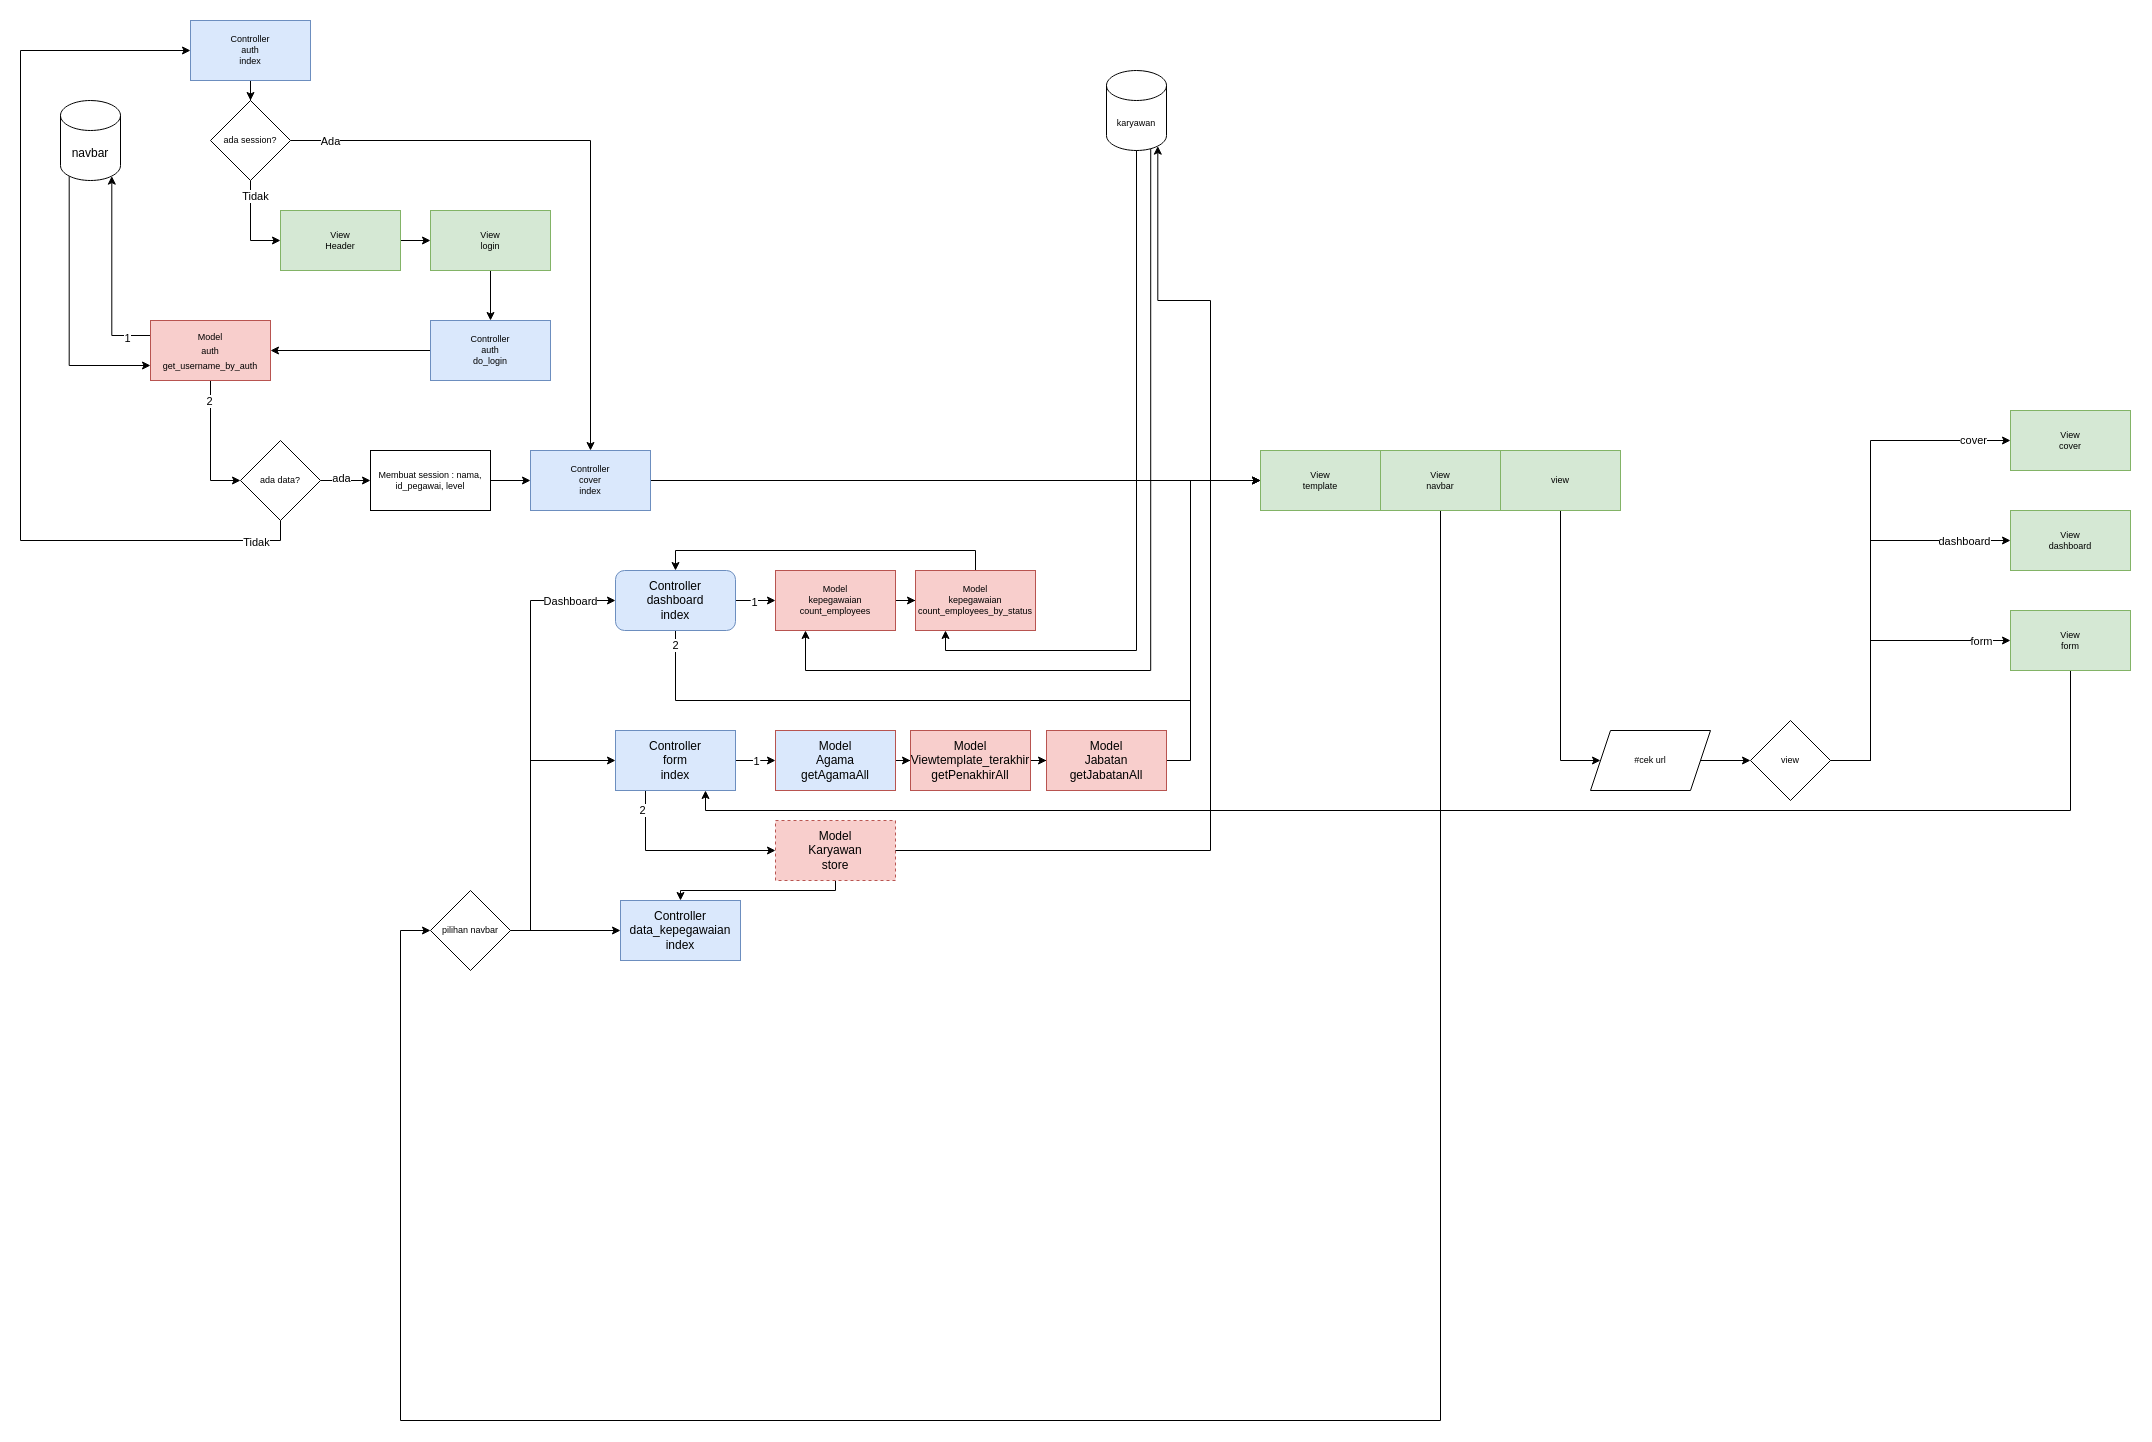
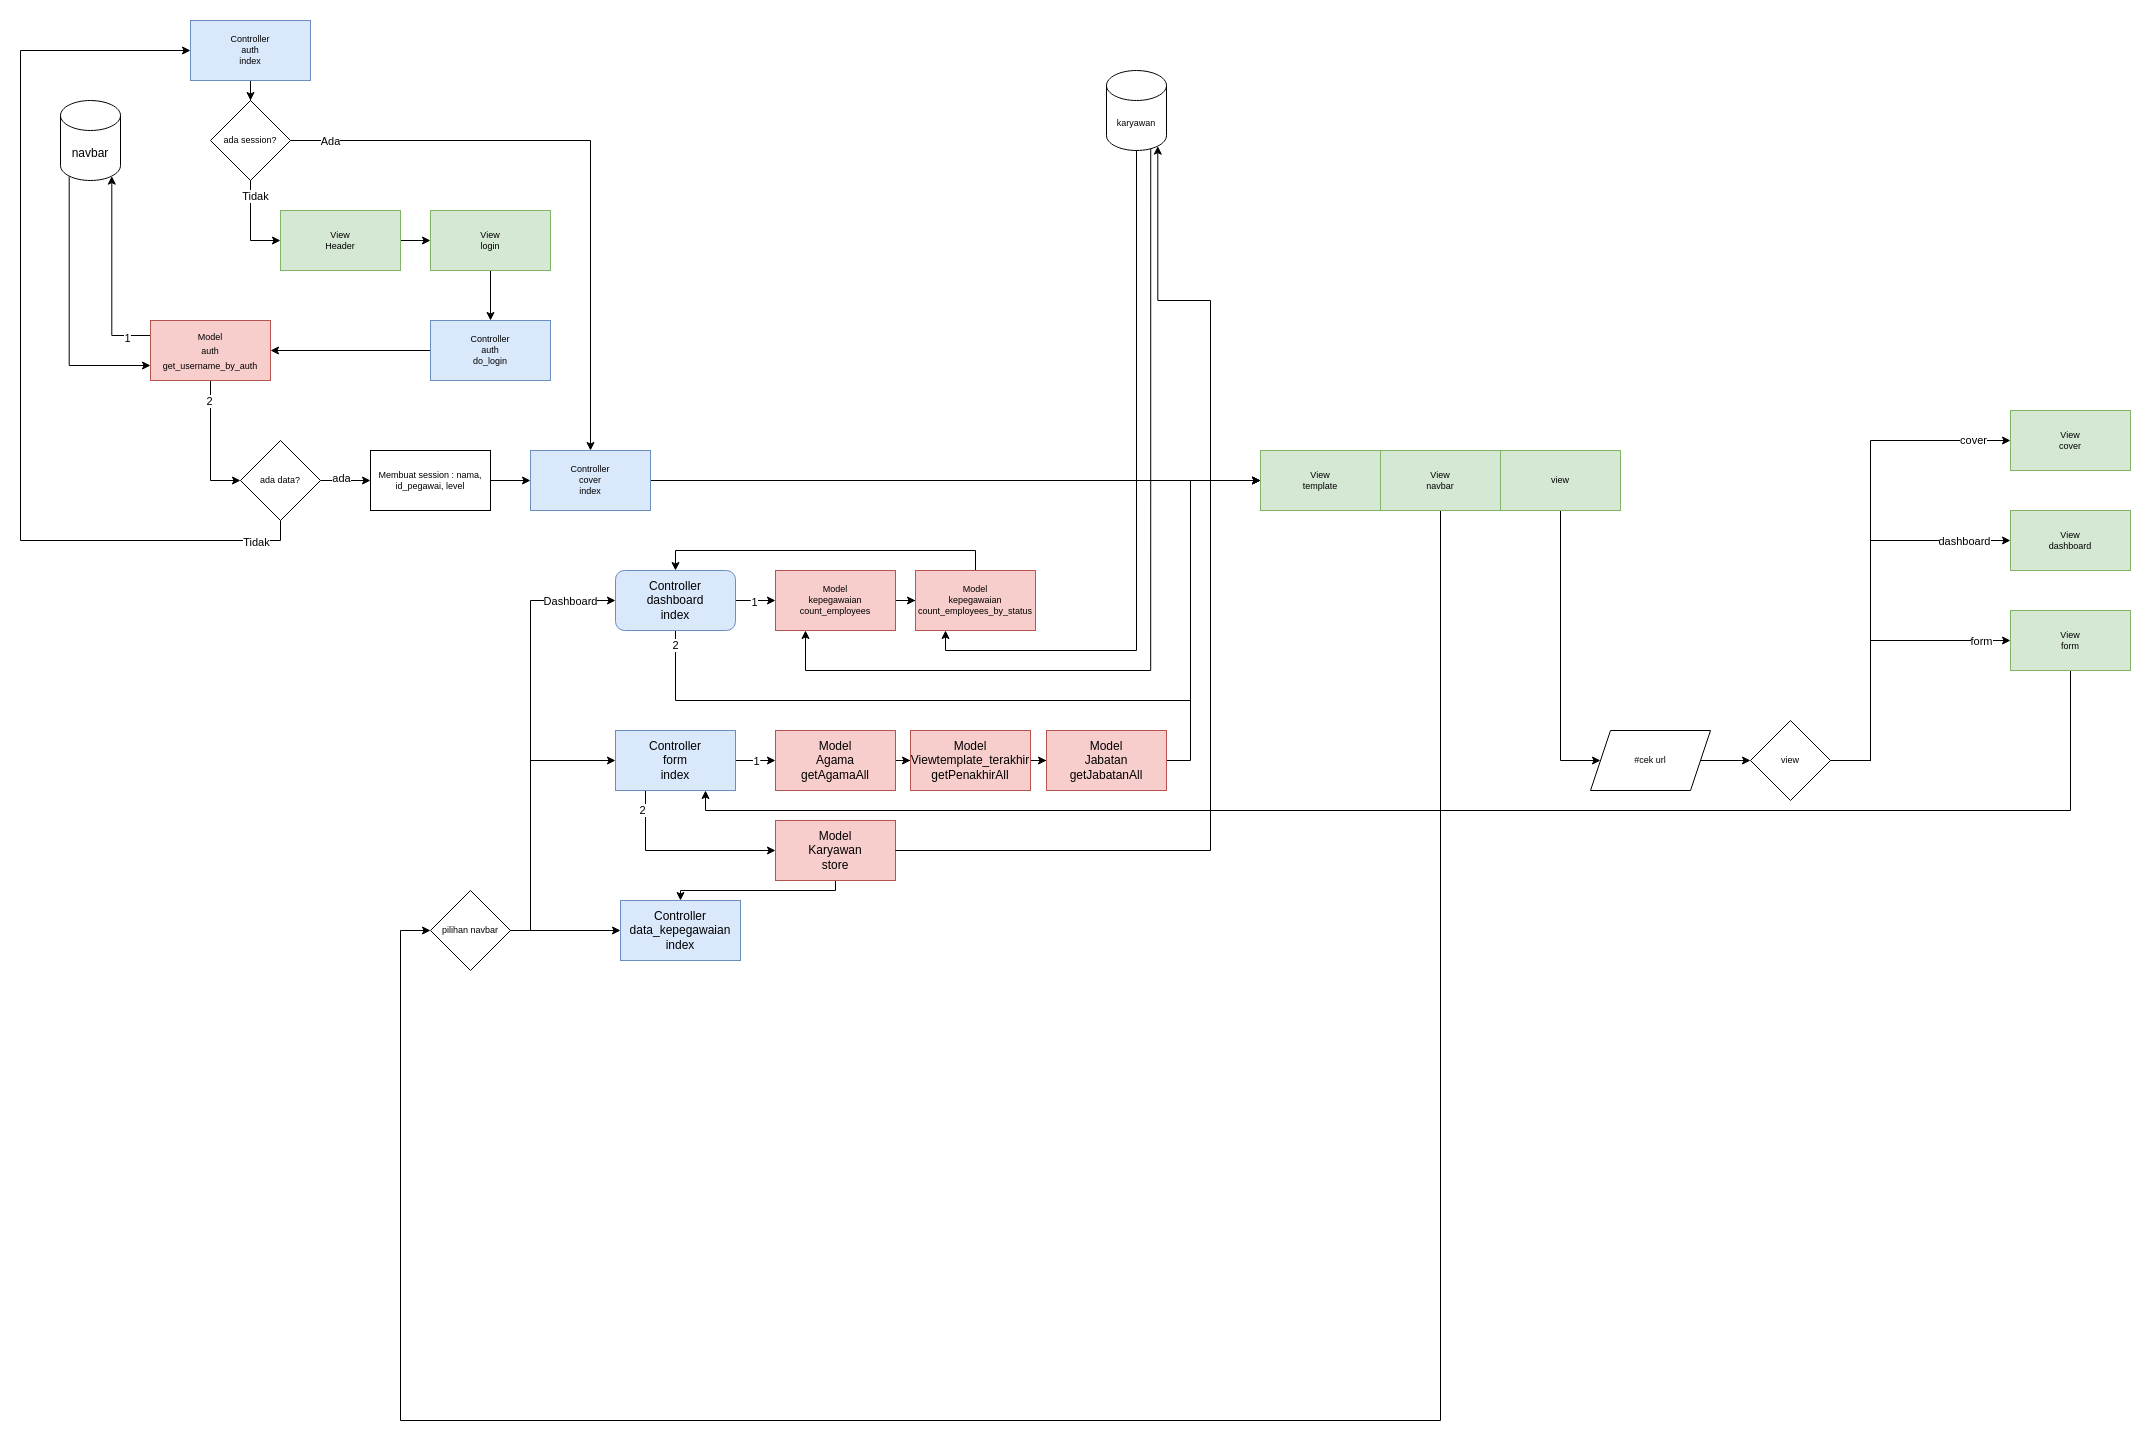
(836, 761) -> (836, 761)
(836, 851) -> (836, 851)
